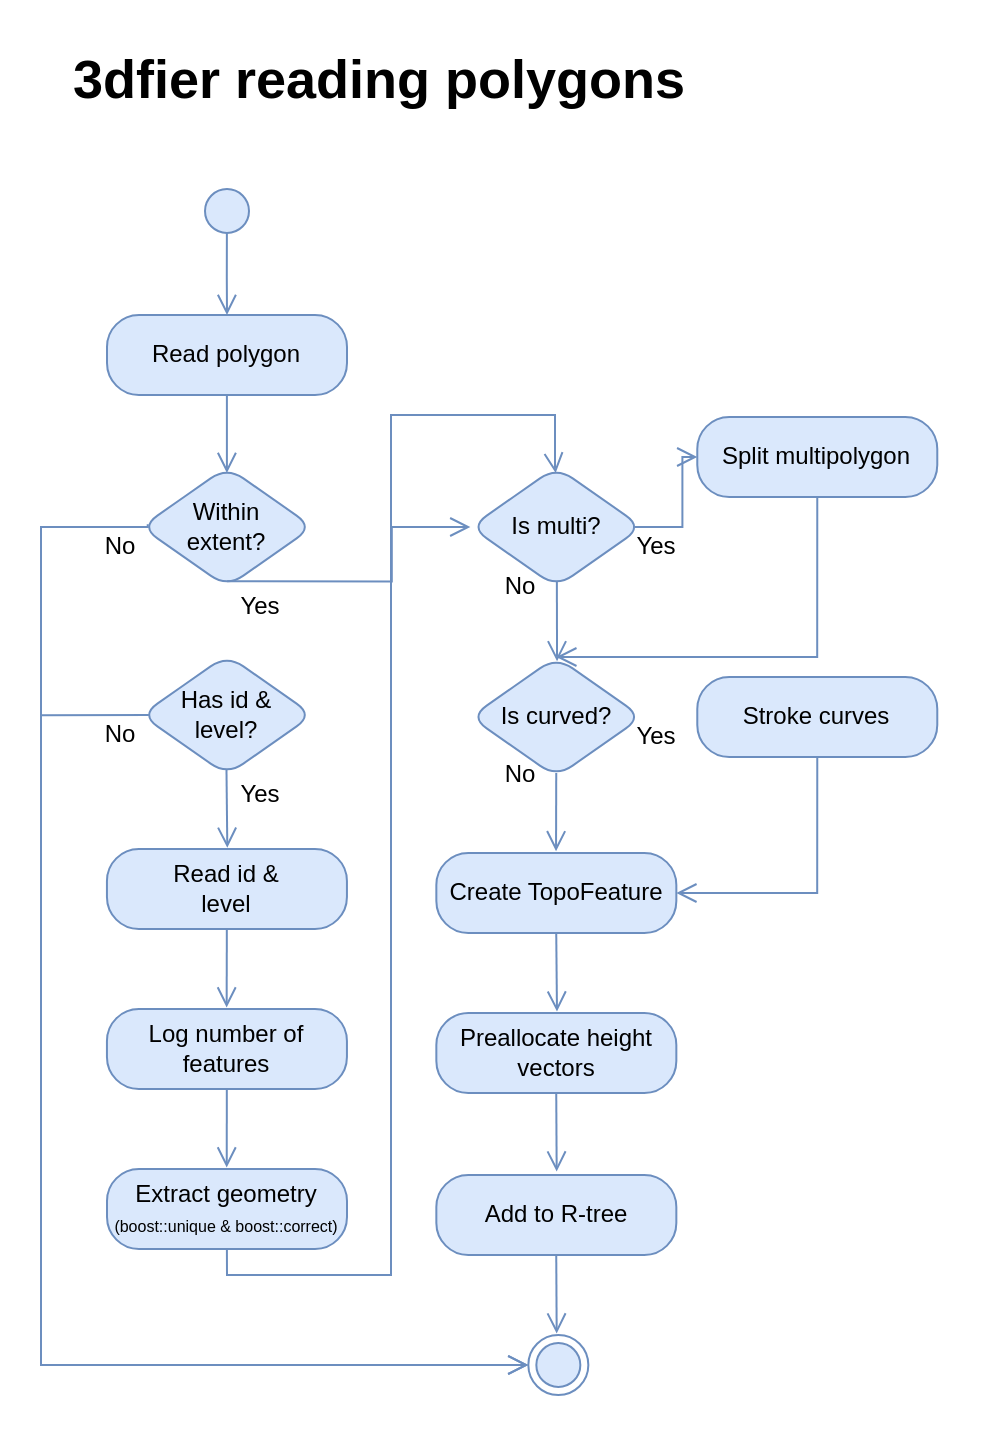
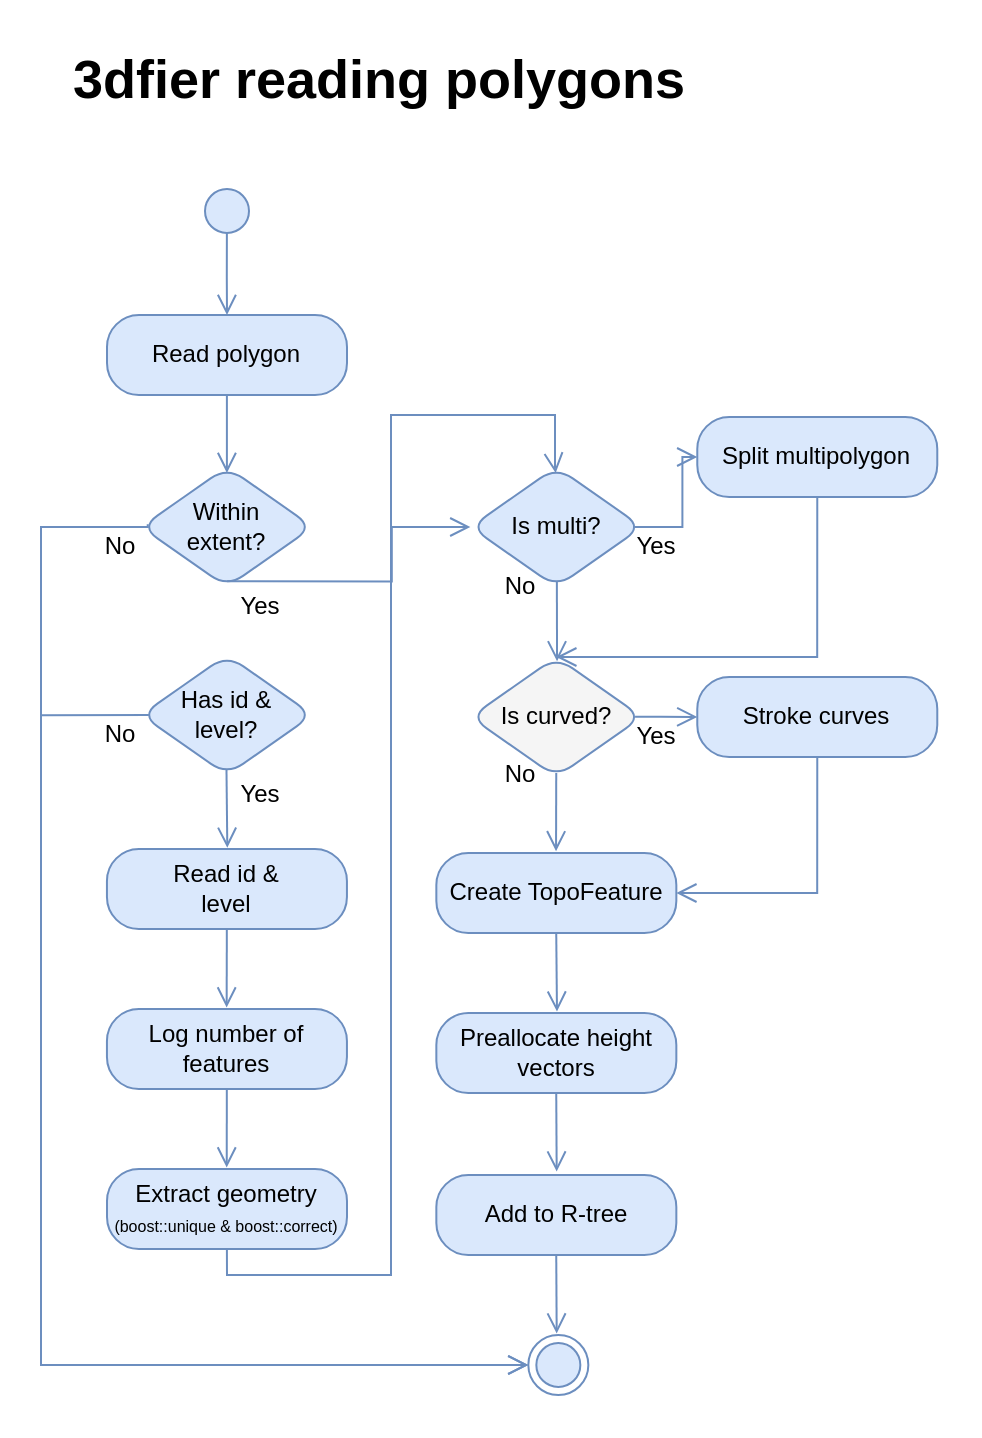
(556, 717) -> (556, 717)
none -> (664, 717)
